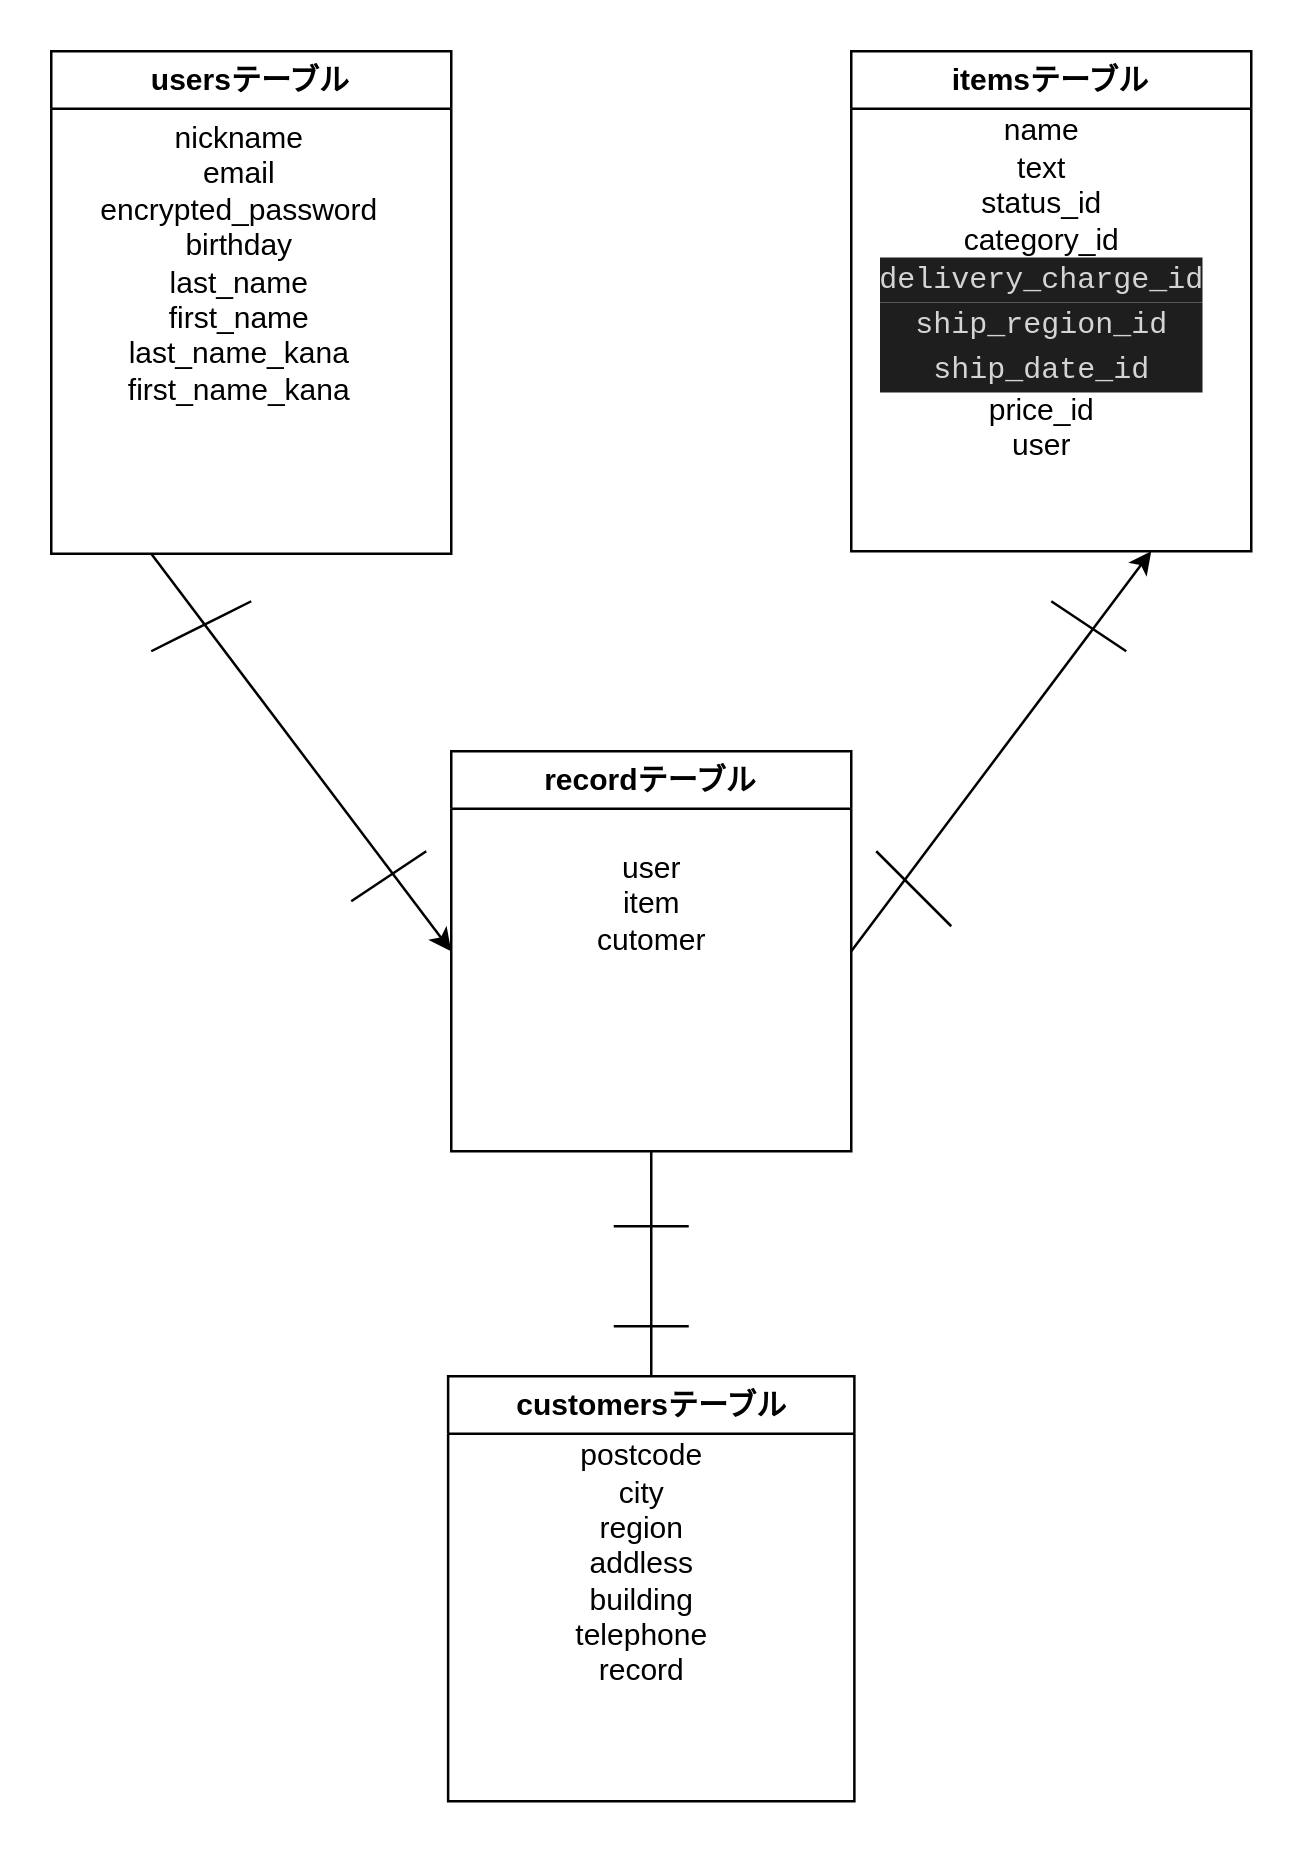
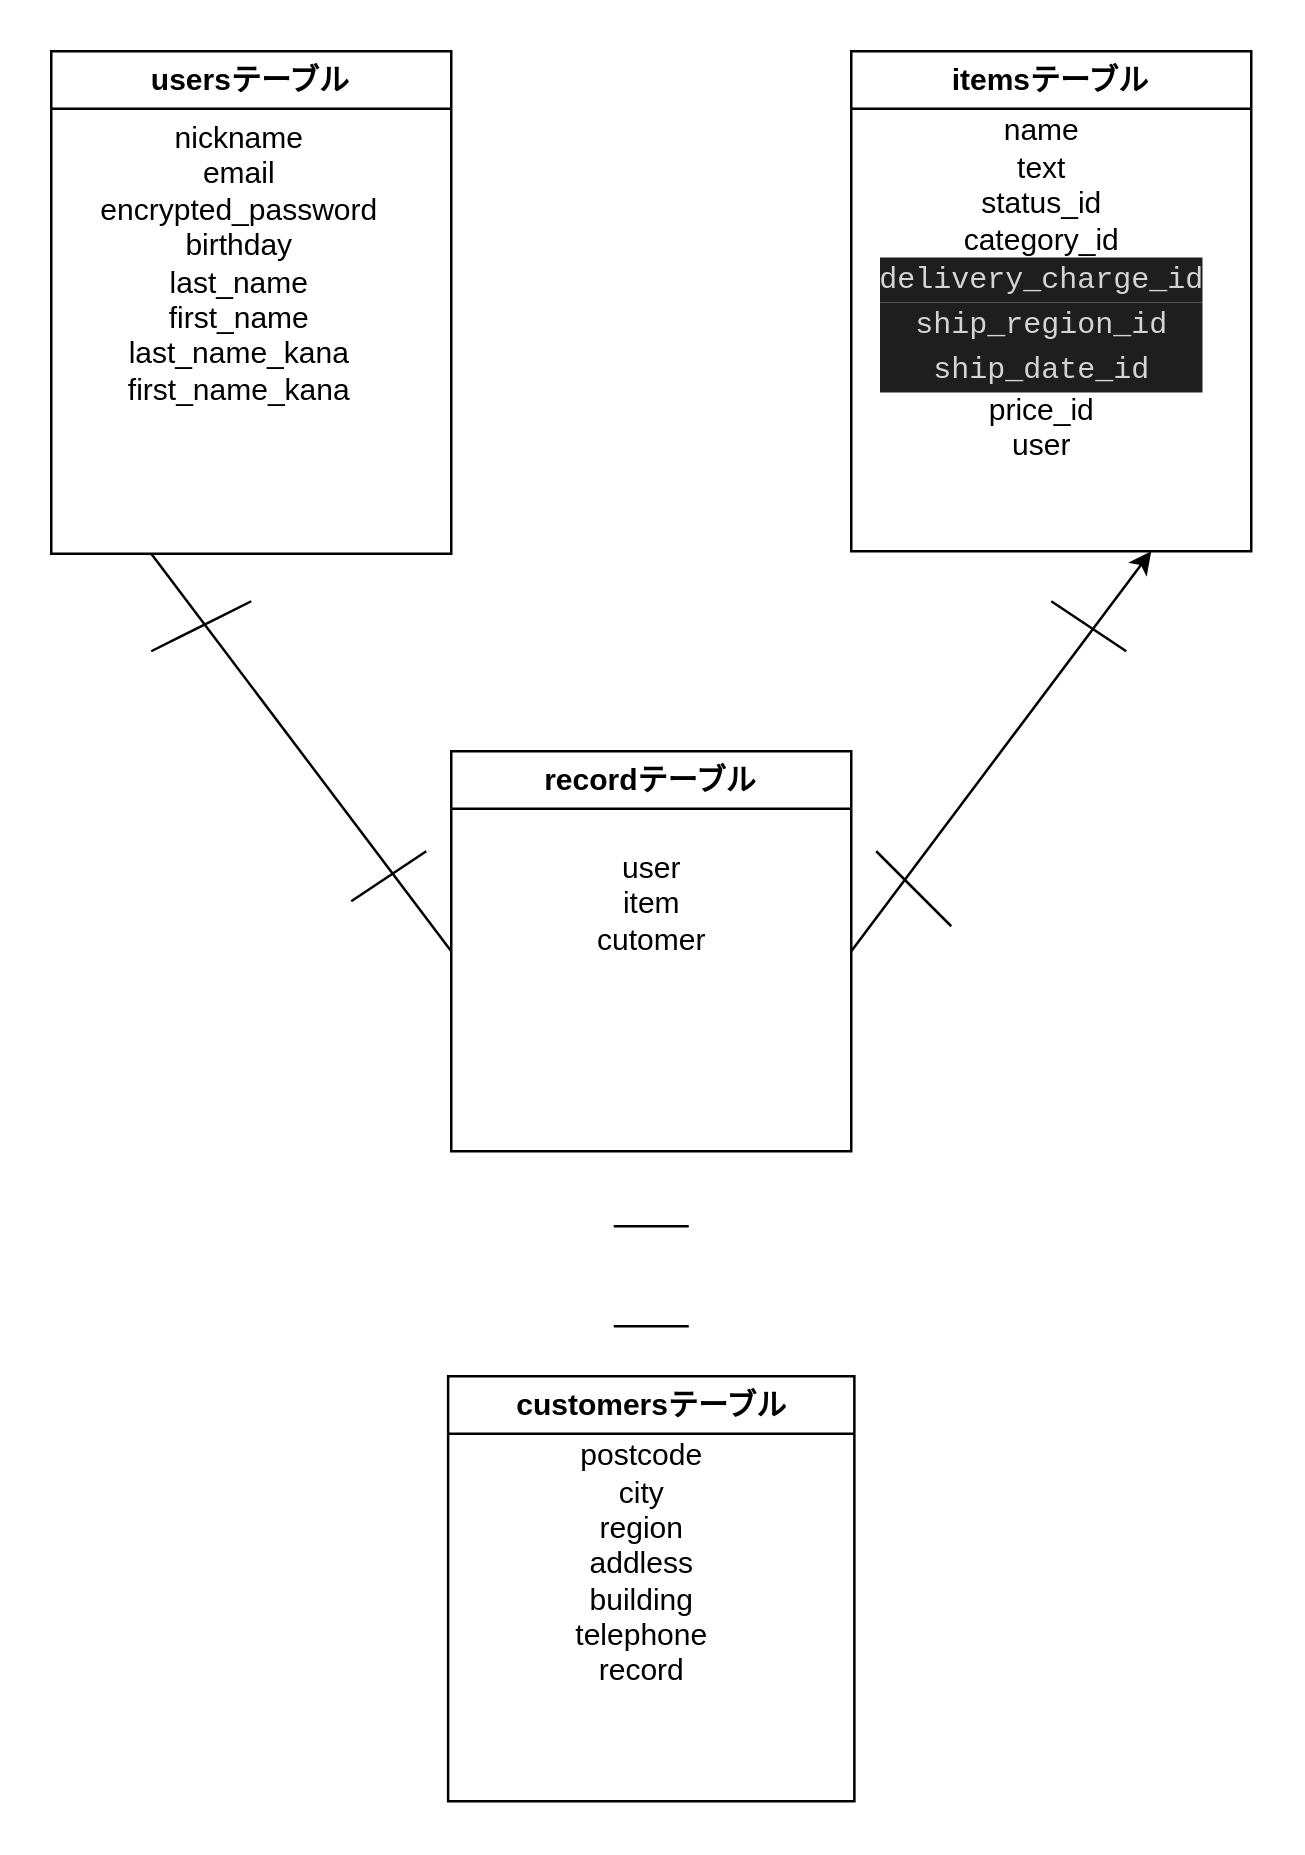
(440, 937) -> (443, 941)
(651, 1277) -> none
